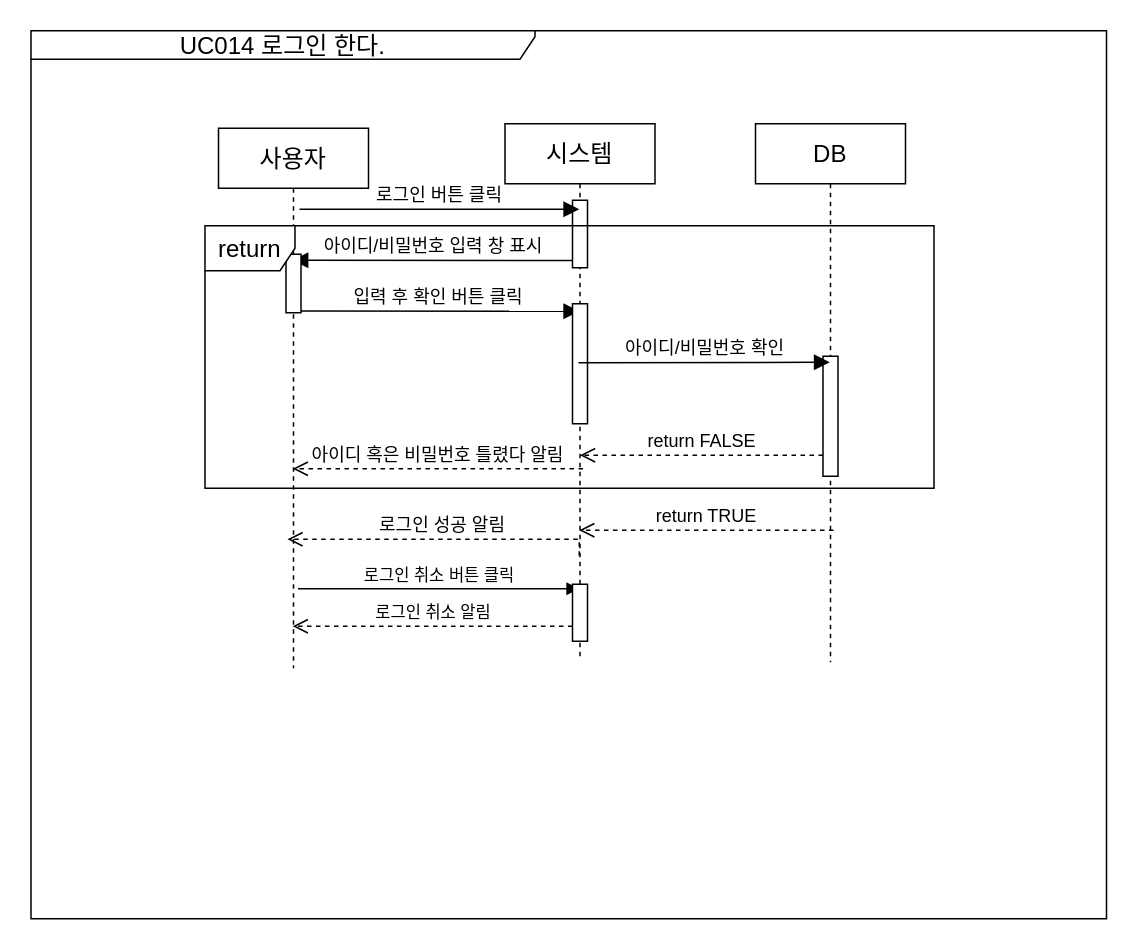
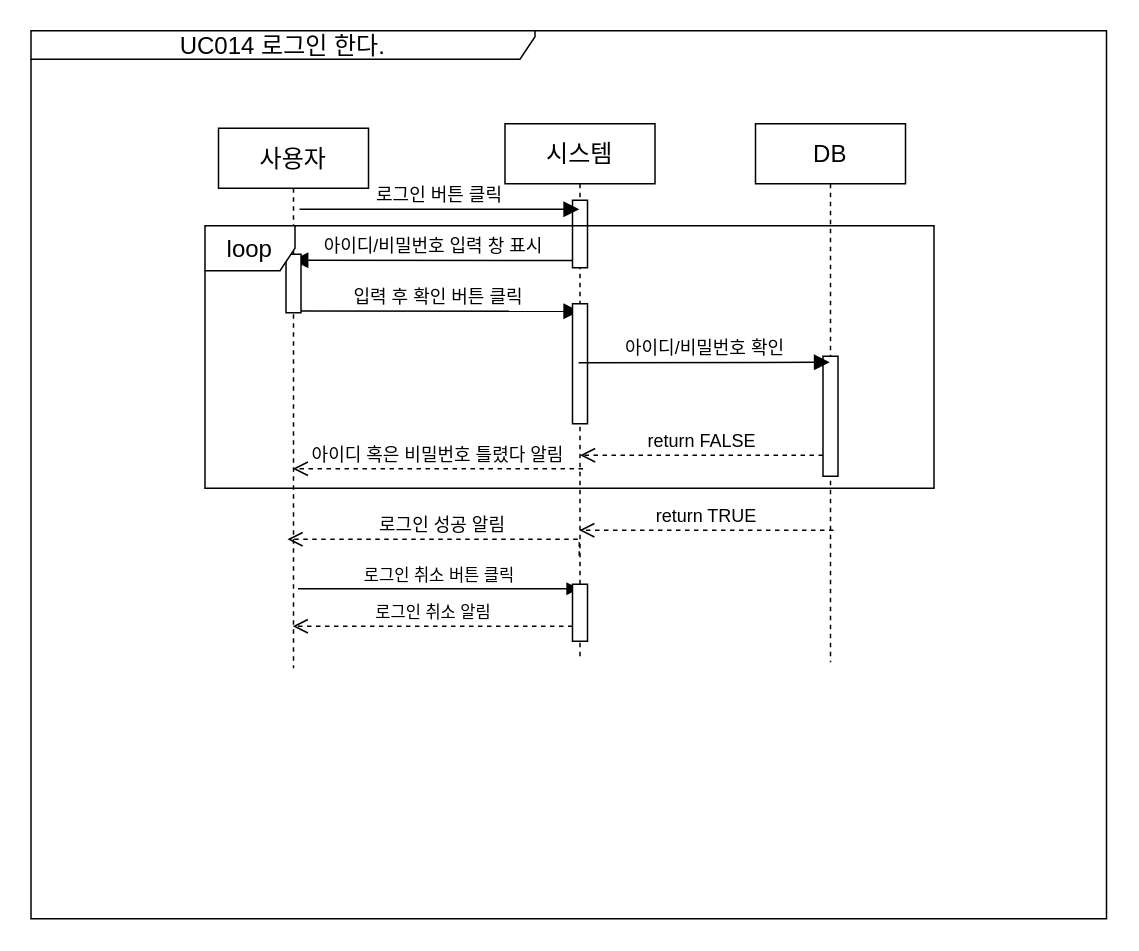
(250, 248) -> (250, 248)
